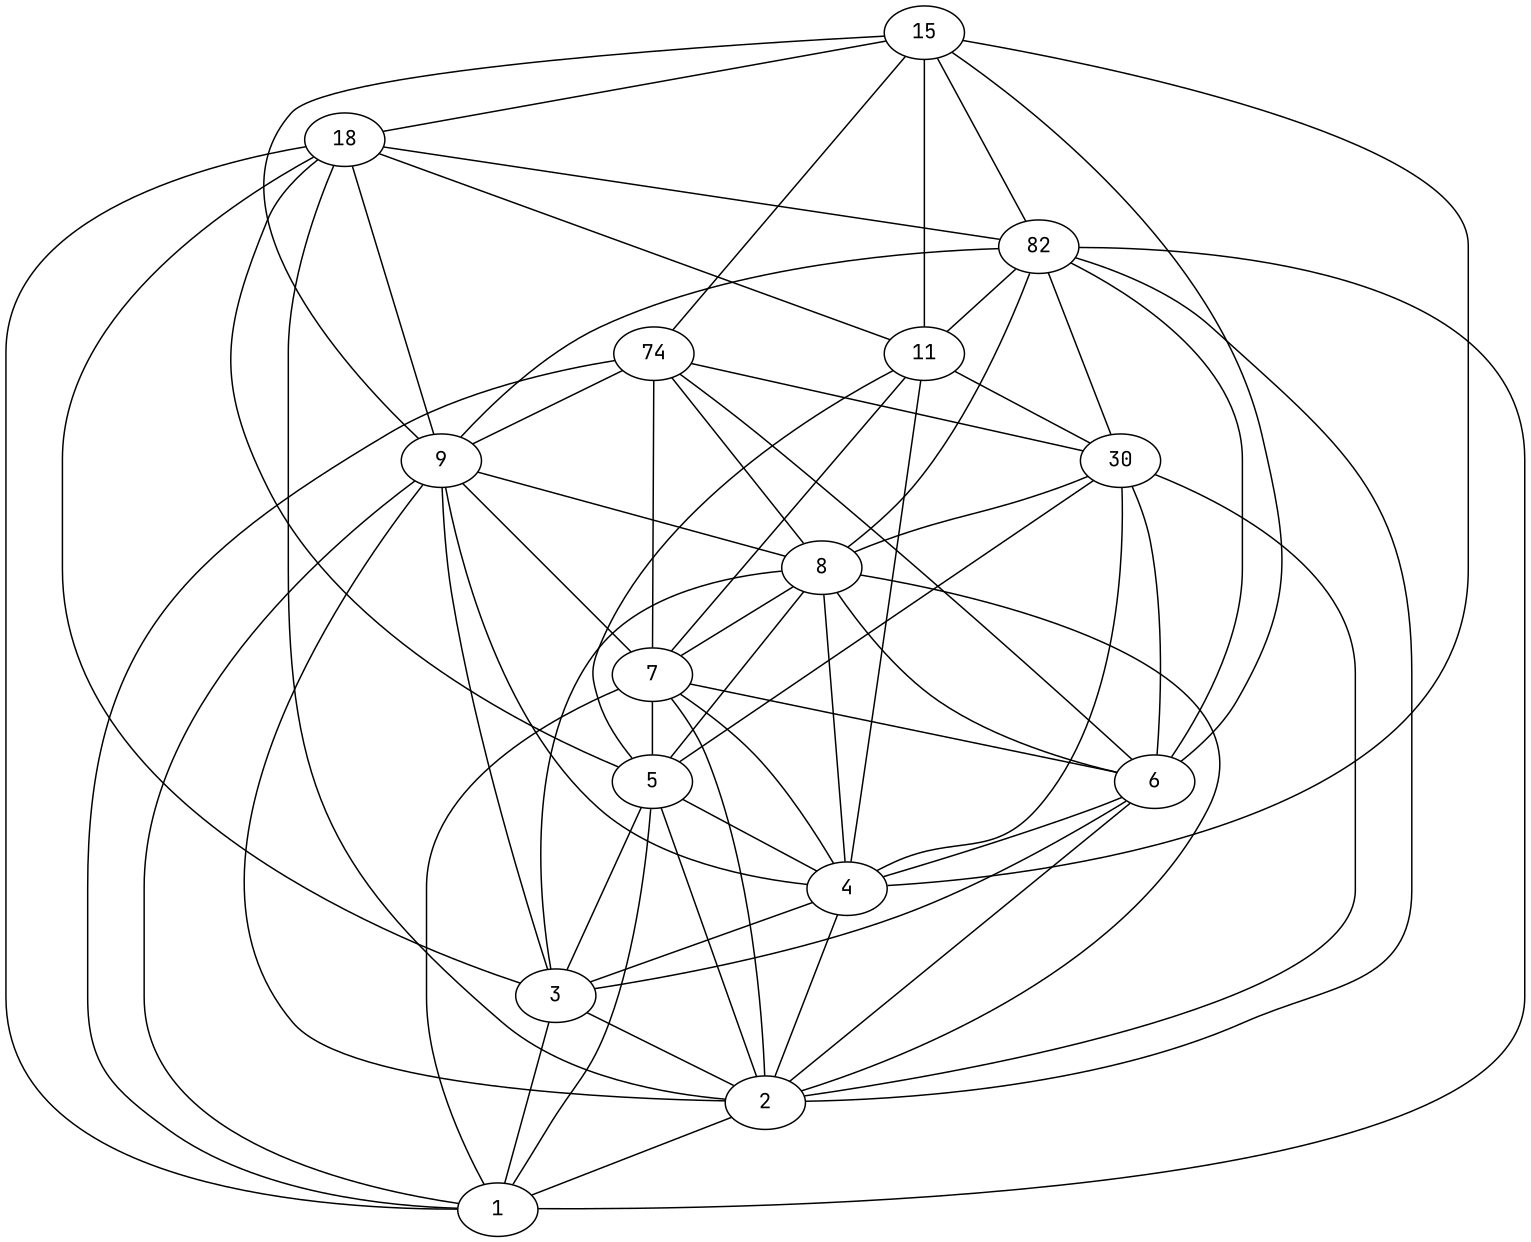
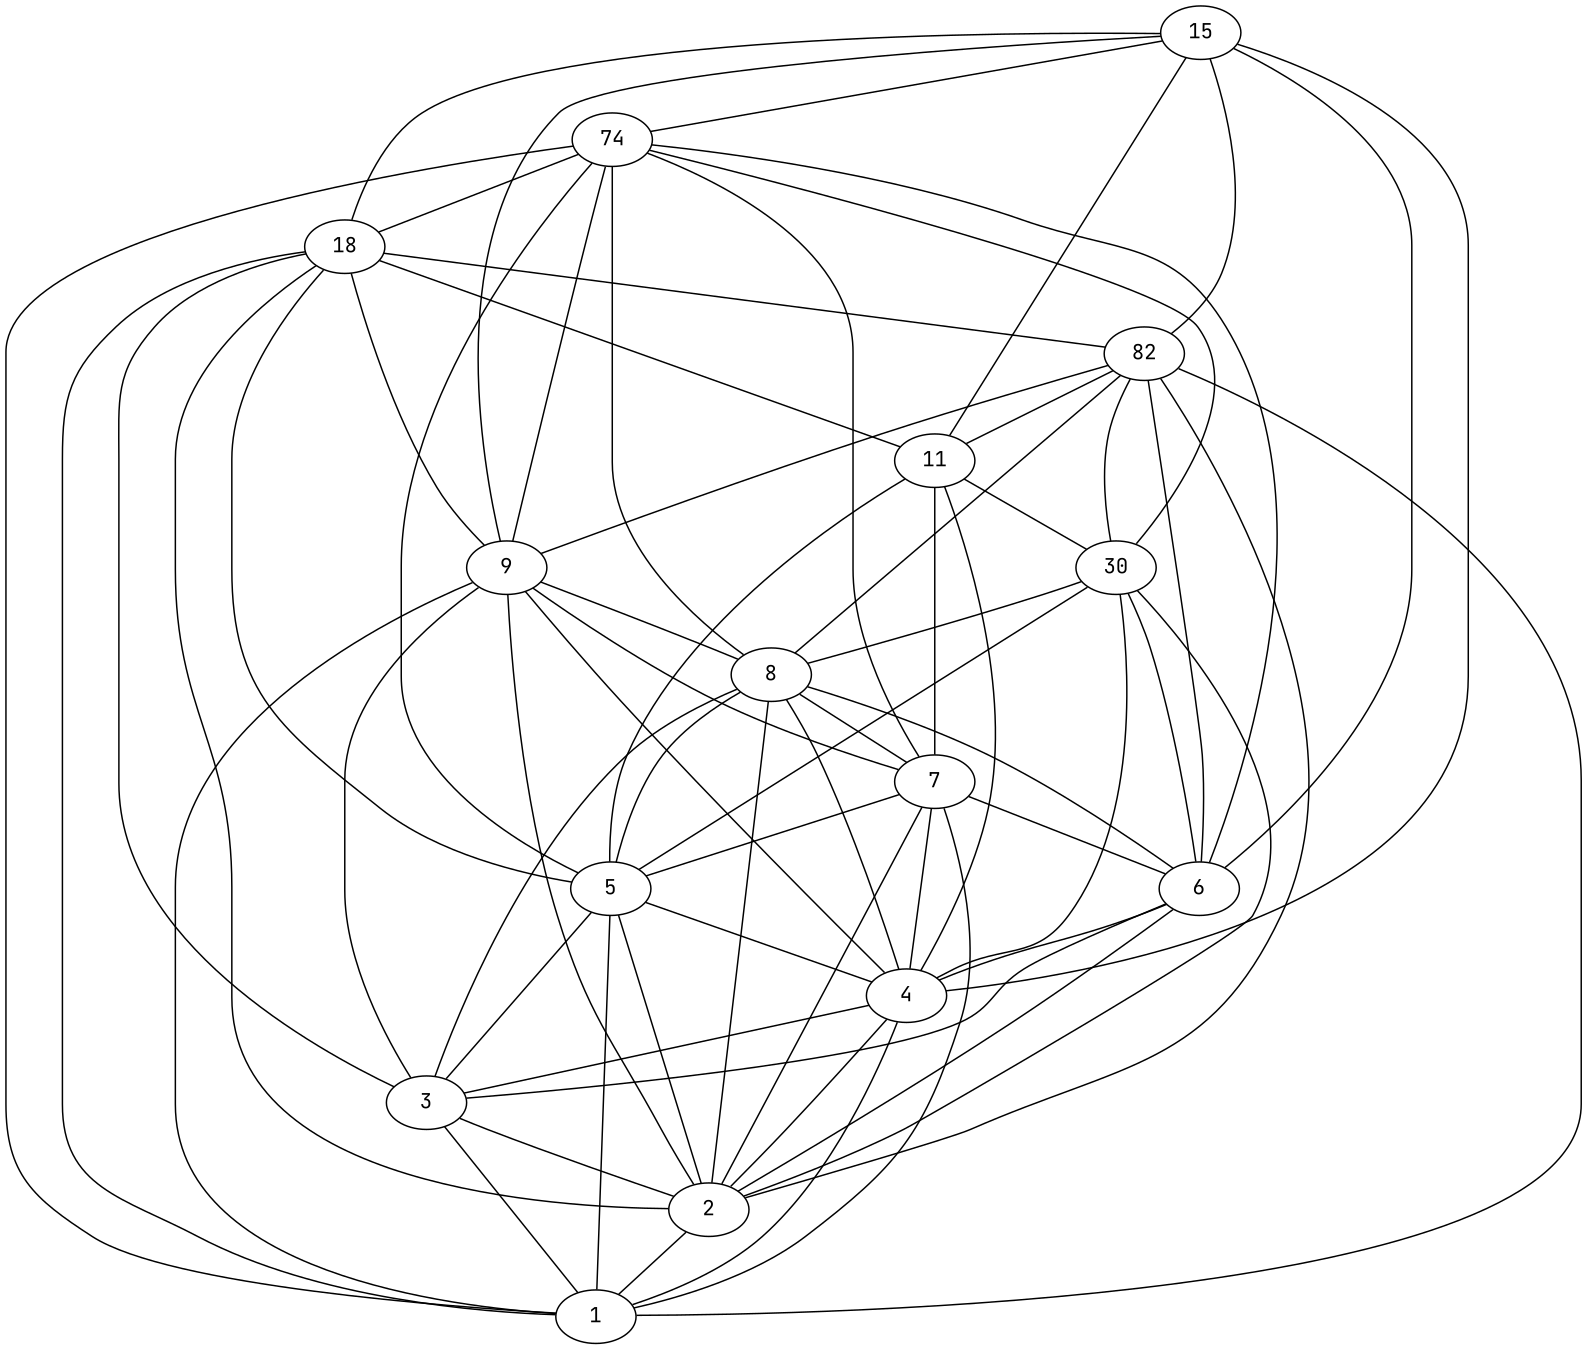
none -> (479, 193)
none -> (404, 533)
none -> (799, 1197)
